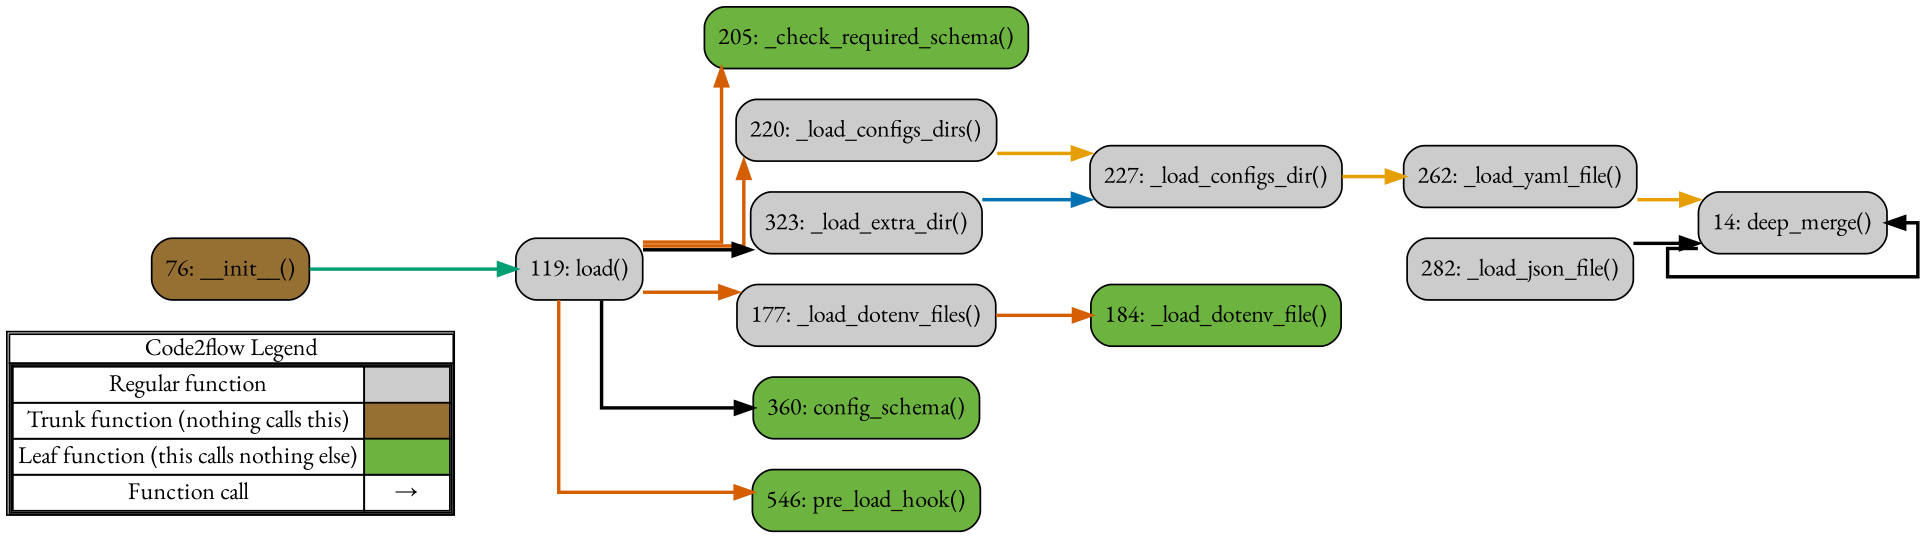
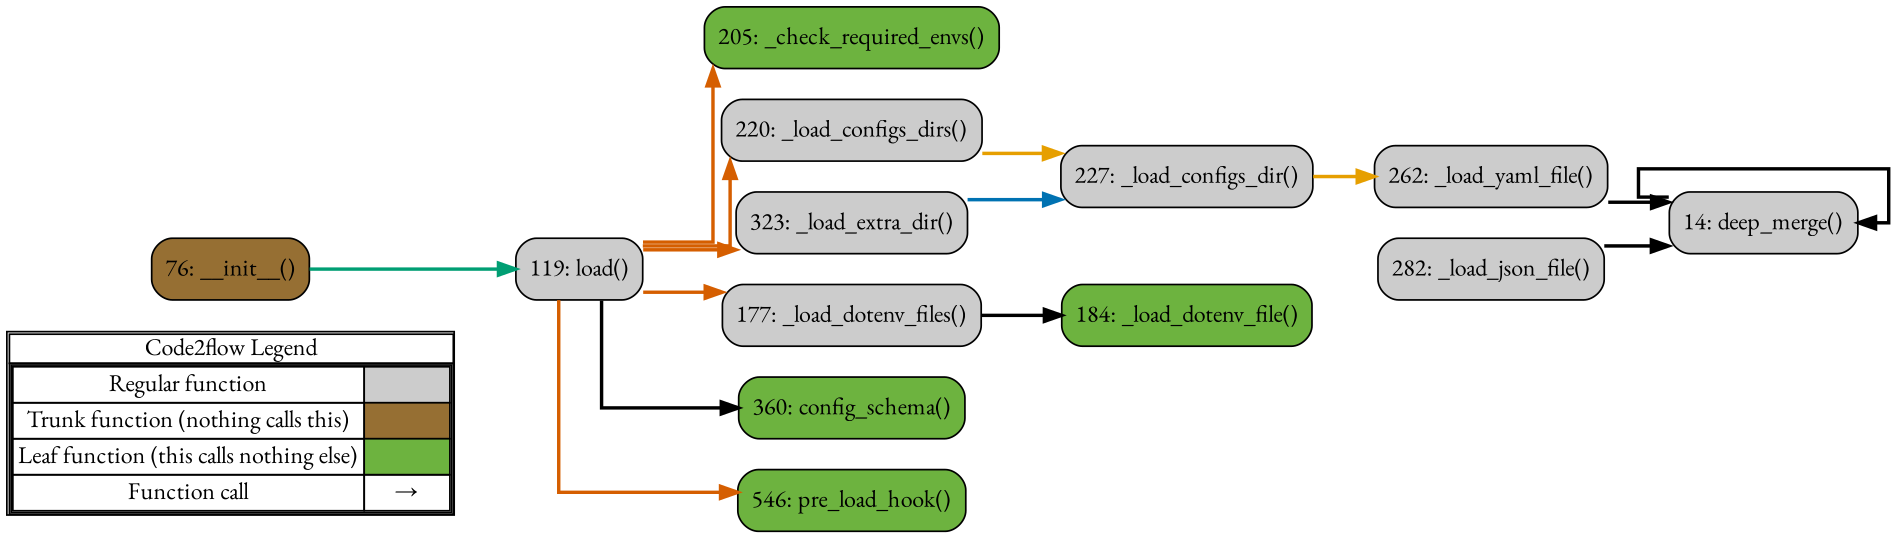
(866, 38) -> (852, 38)
(1659, 200) -> (1629, 202)
(688, 250) -> (681, 250)
(1035, 315) -> (1013, 315)
